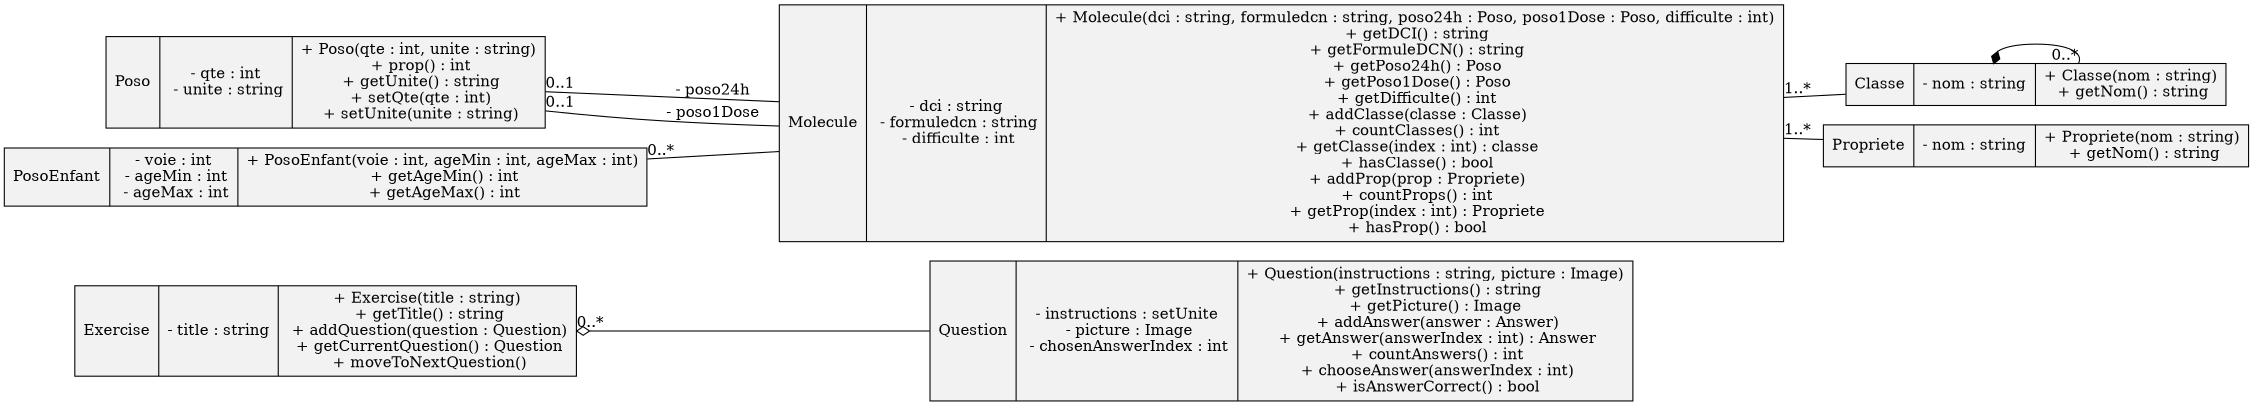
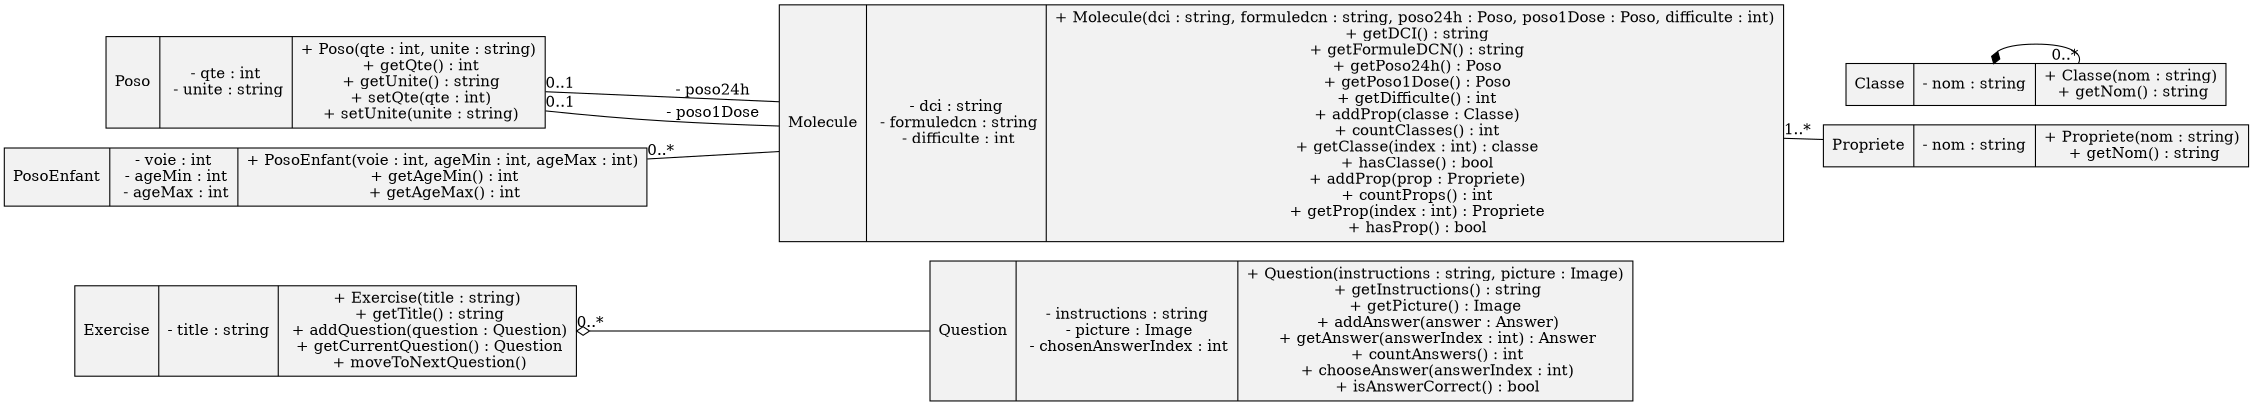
(419, 66) -> (419, 66)
(1815, 96) -> none
(1415, 115) -> (1415, 115)
(1127, 314) -> (1127, 314)
